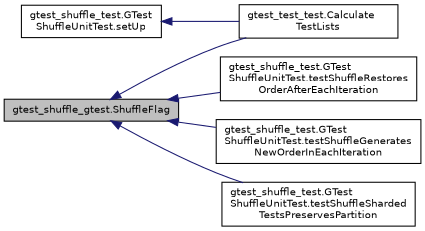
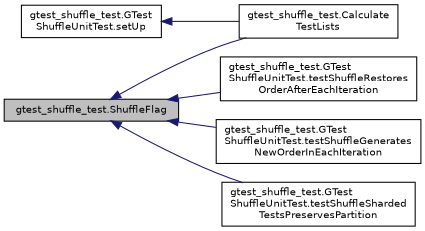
(319, 21) -> (319, 21)
(91, 110) -> (91, 110)
